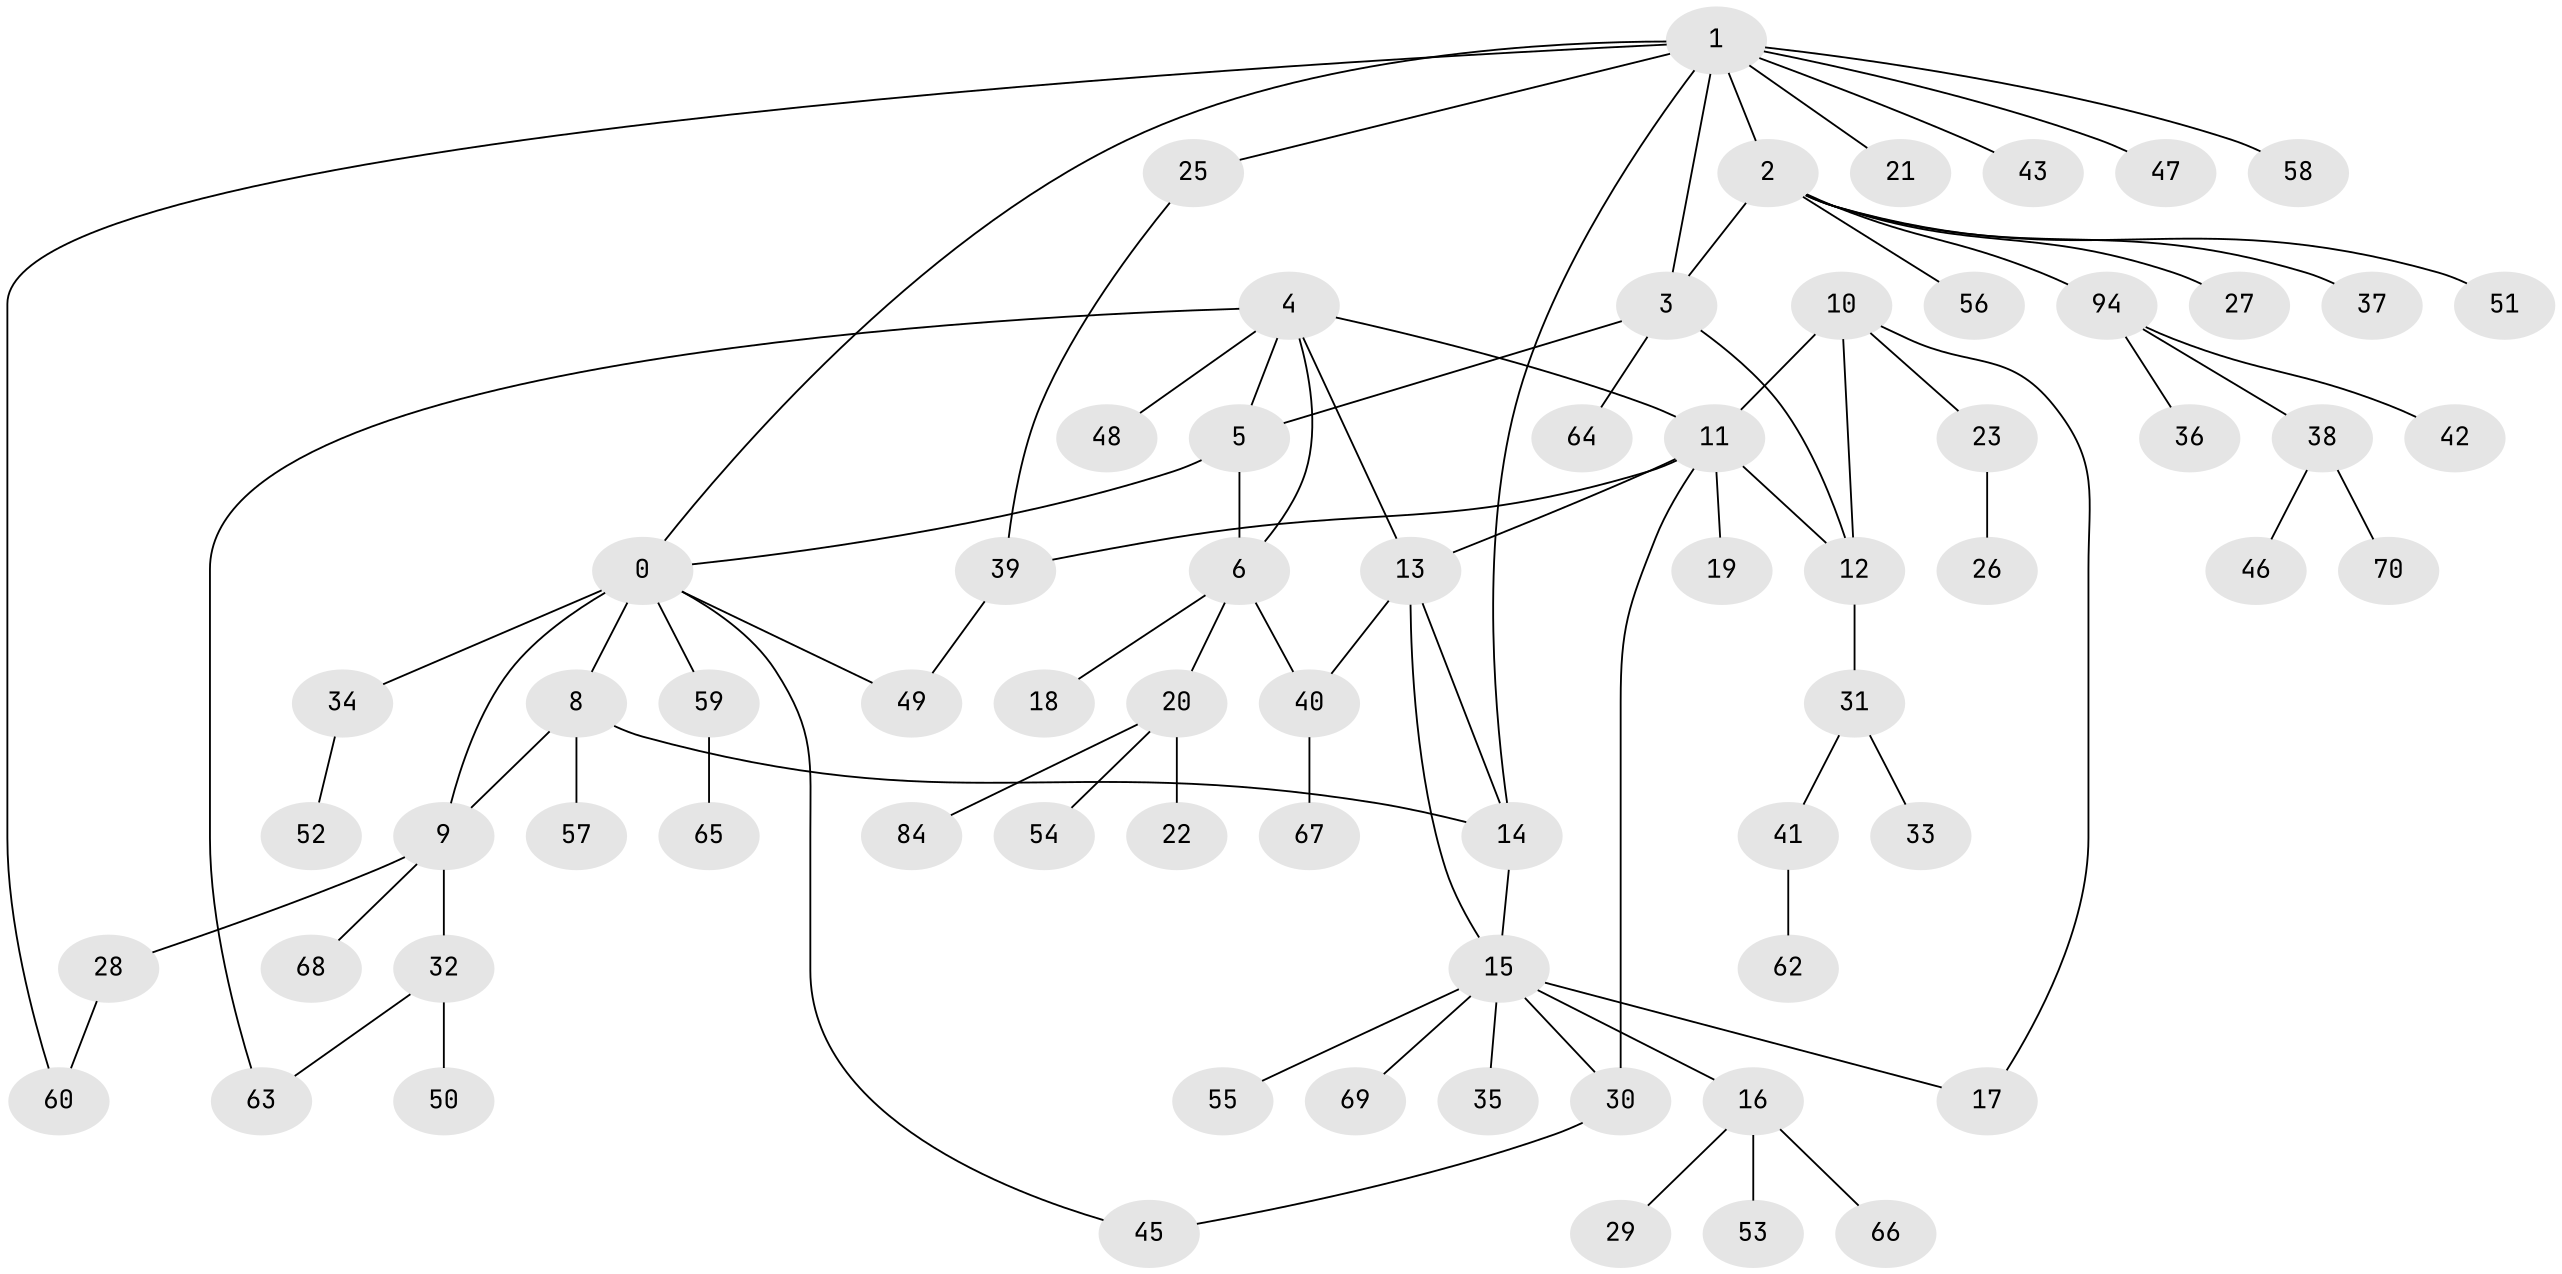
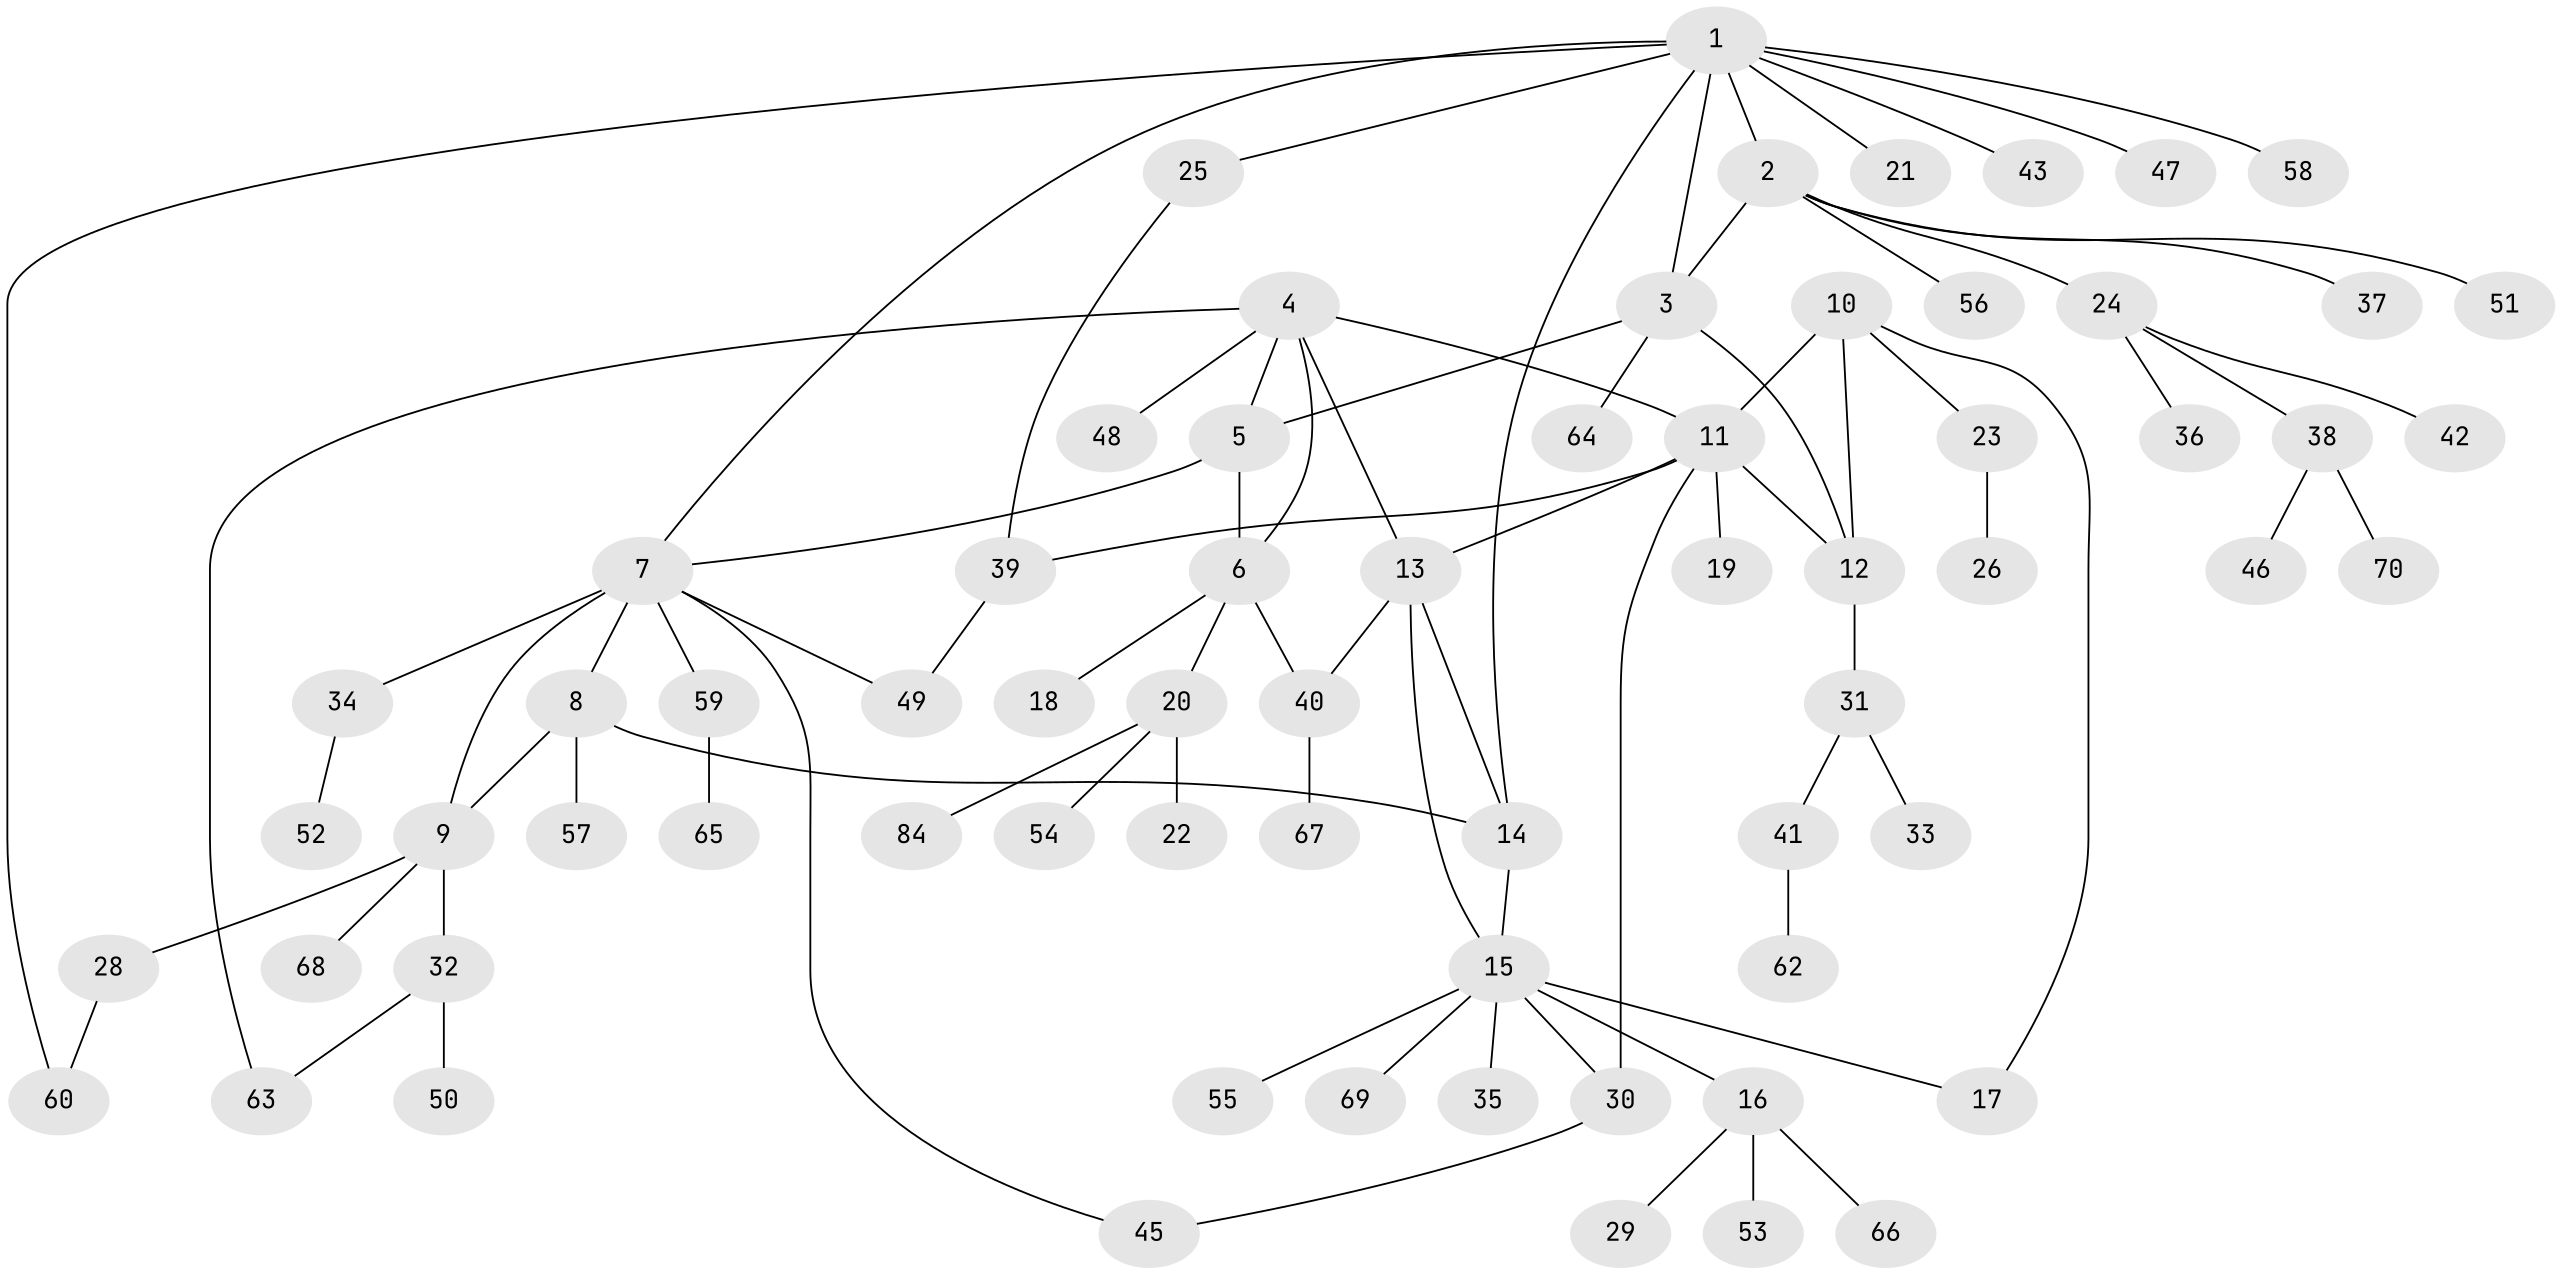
(2107, 306) -> (2107, 306)
(2239, 306) -> none
(643, 571) -> (643, 571)
